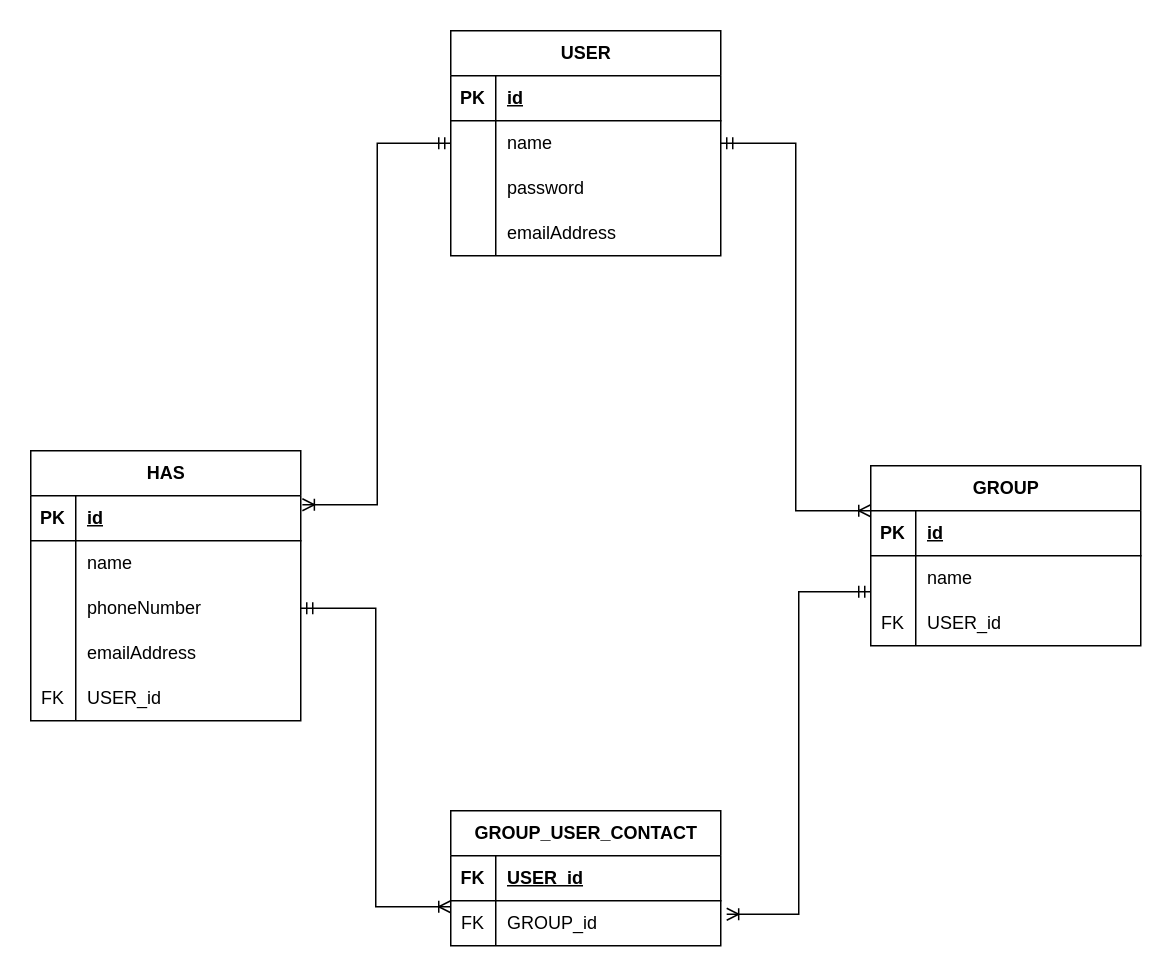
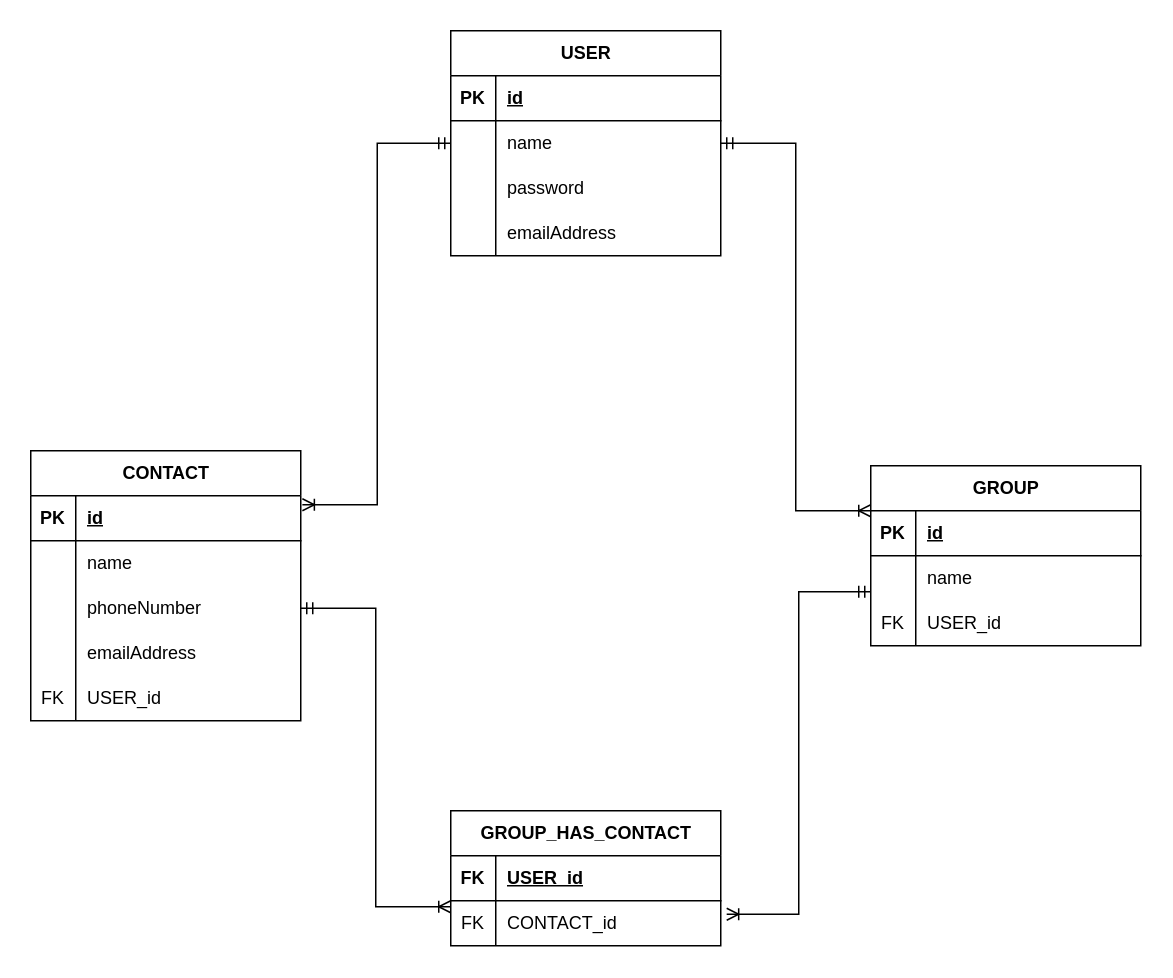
(167, 473) -> (167, 473)
(587, 833) -> (587, 833)
(546, 923) -> (556, 923)
